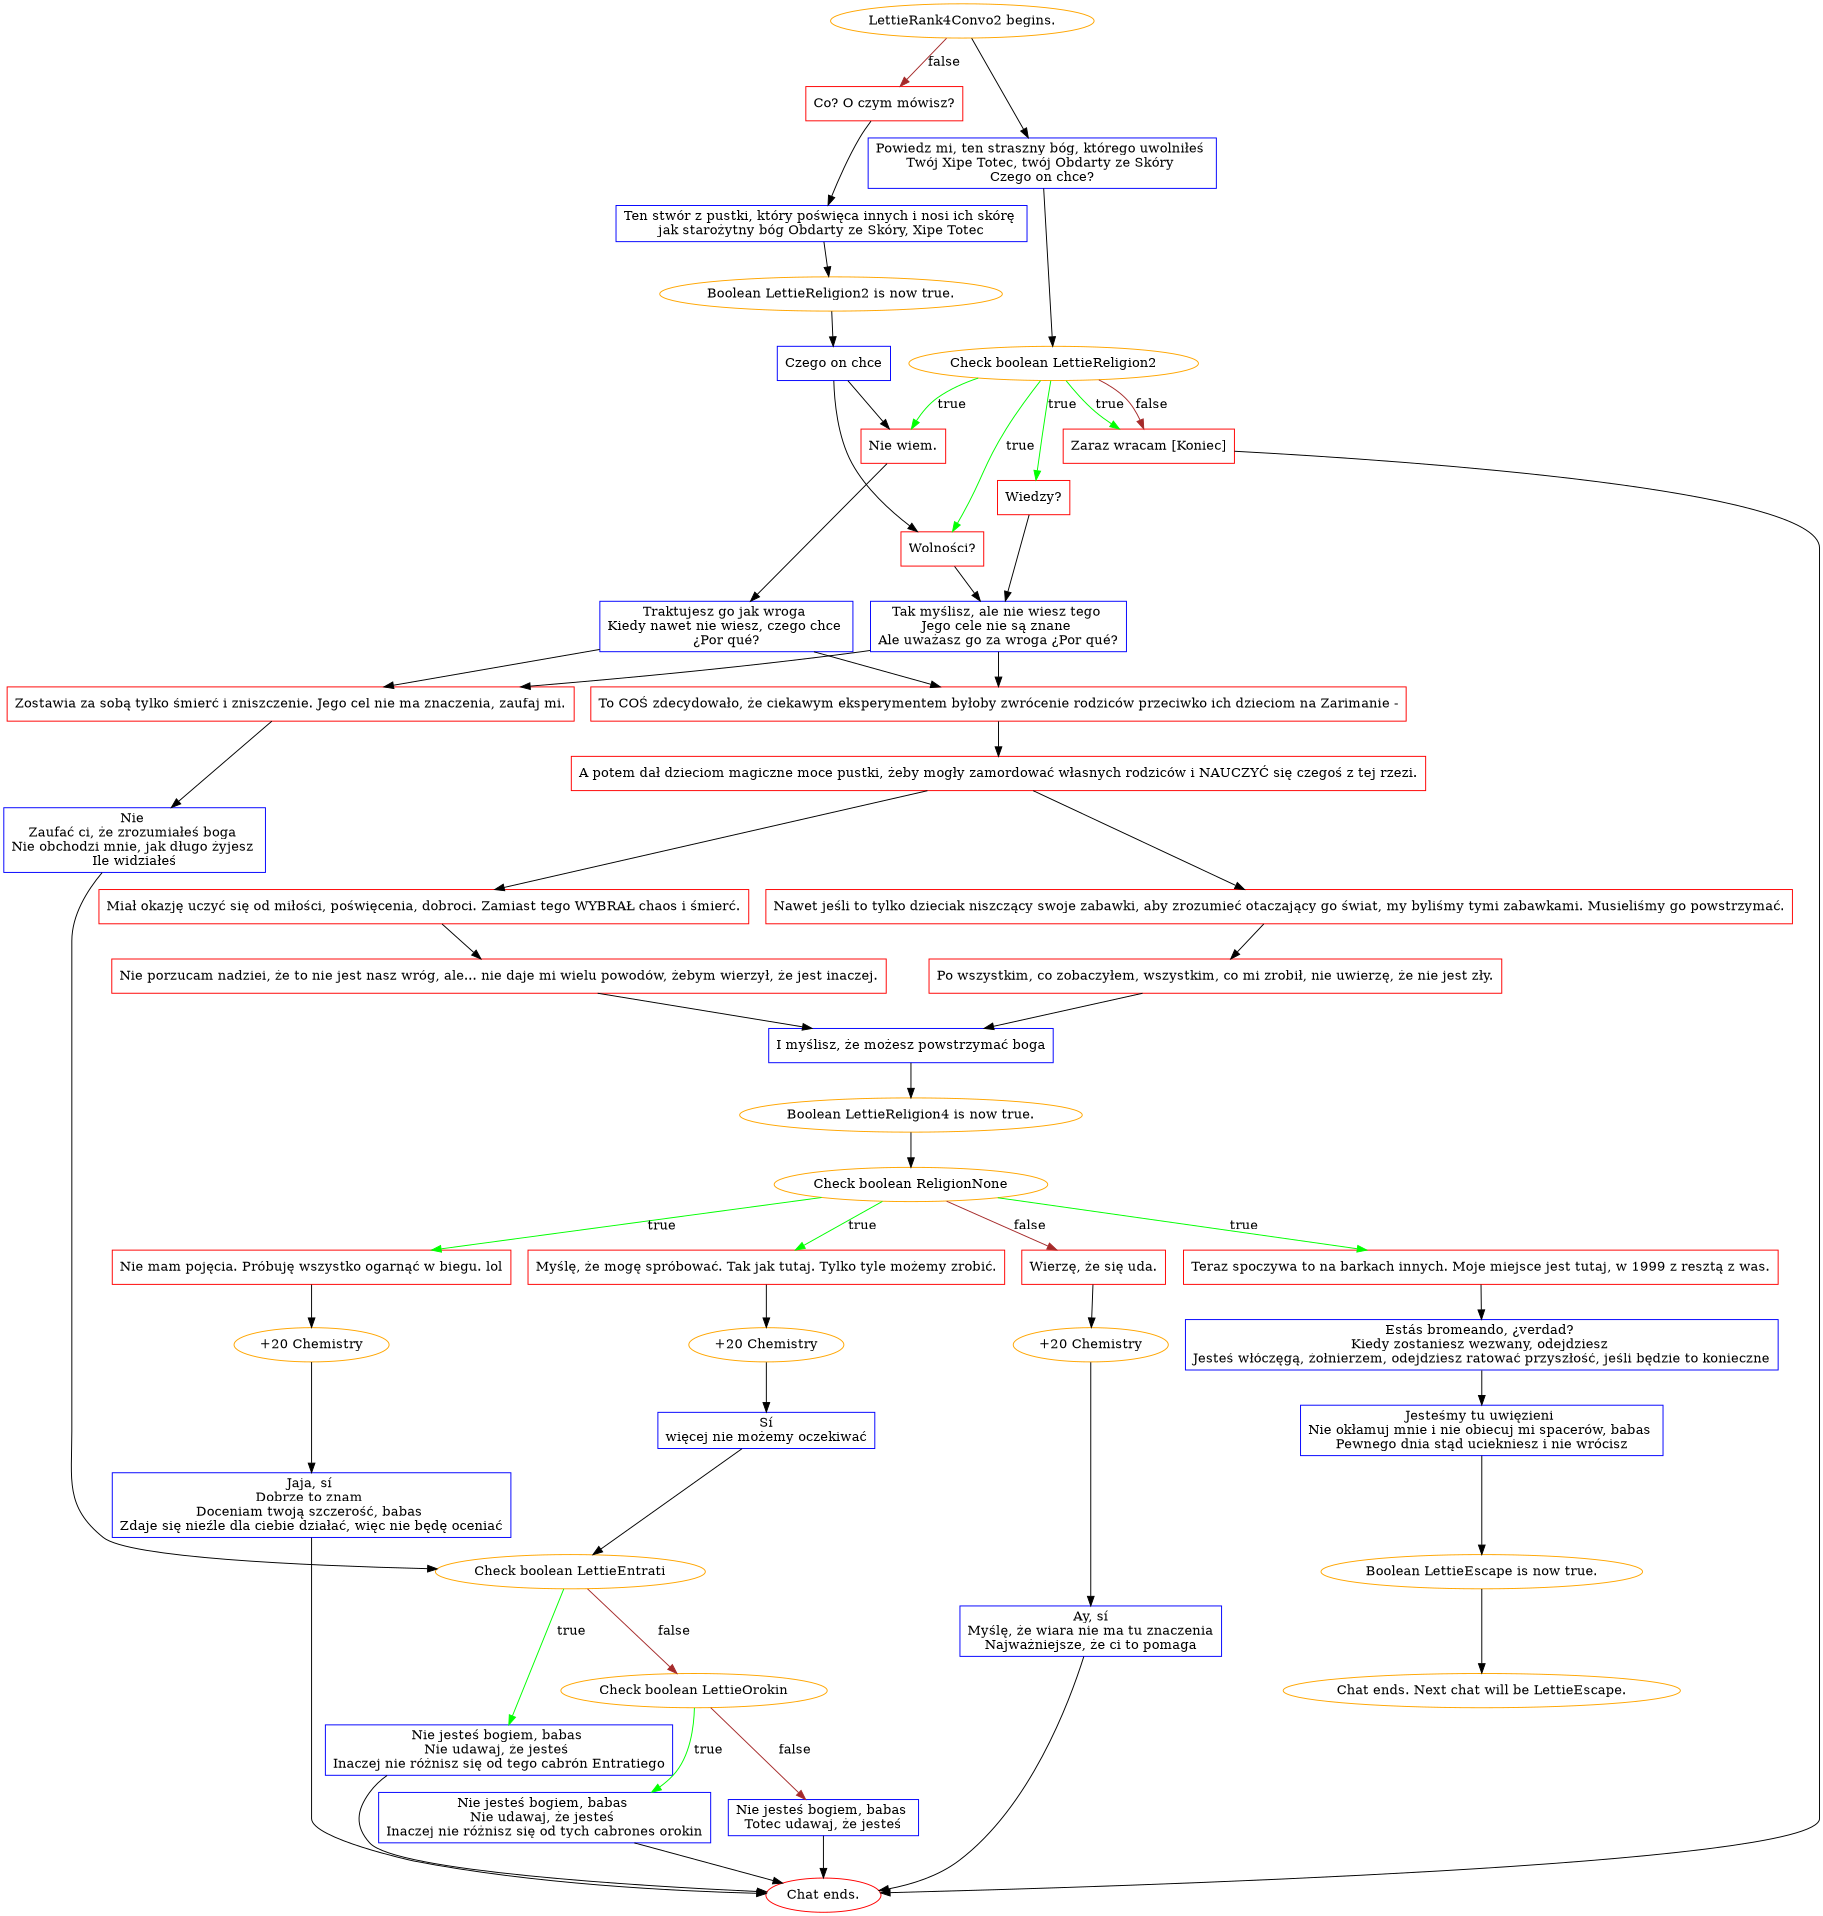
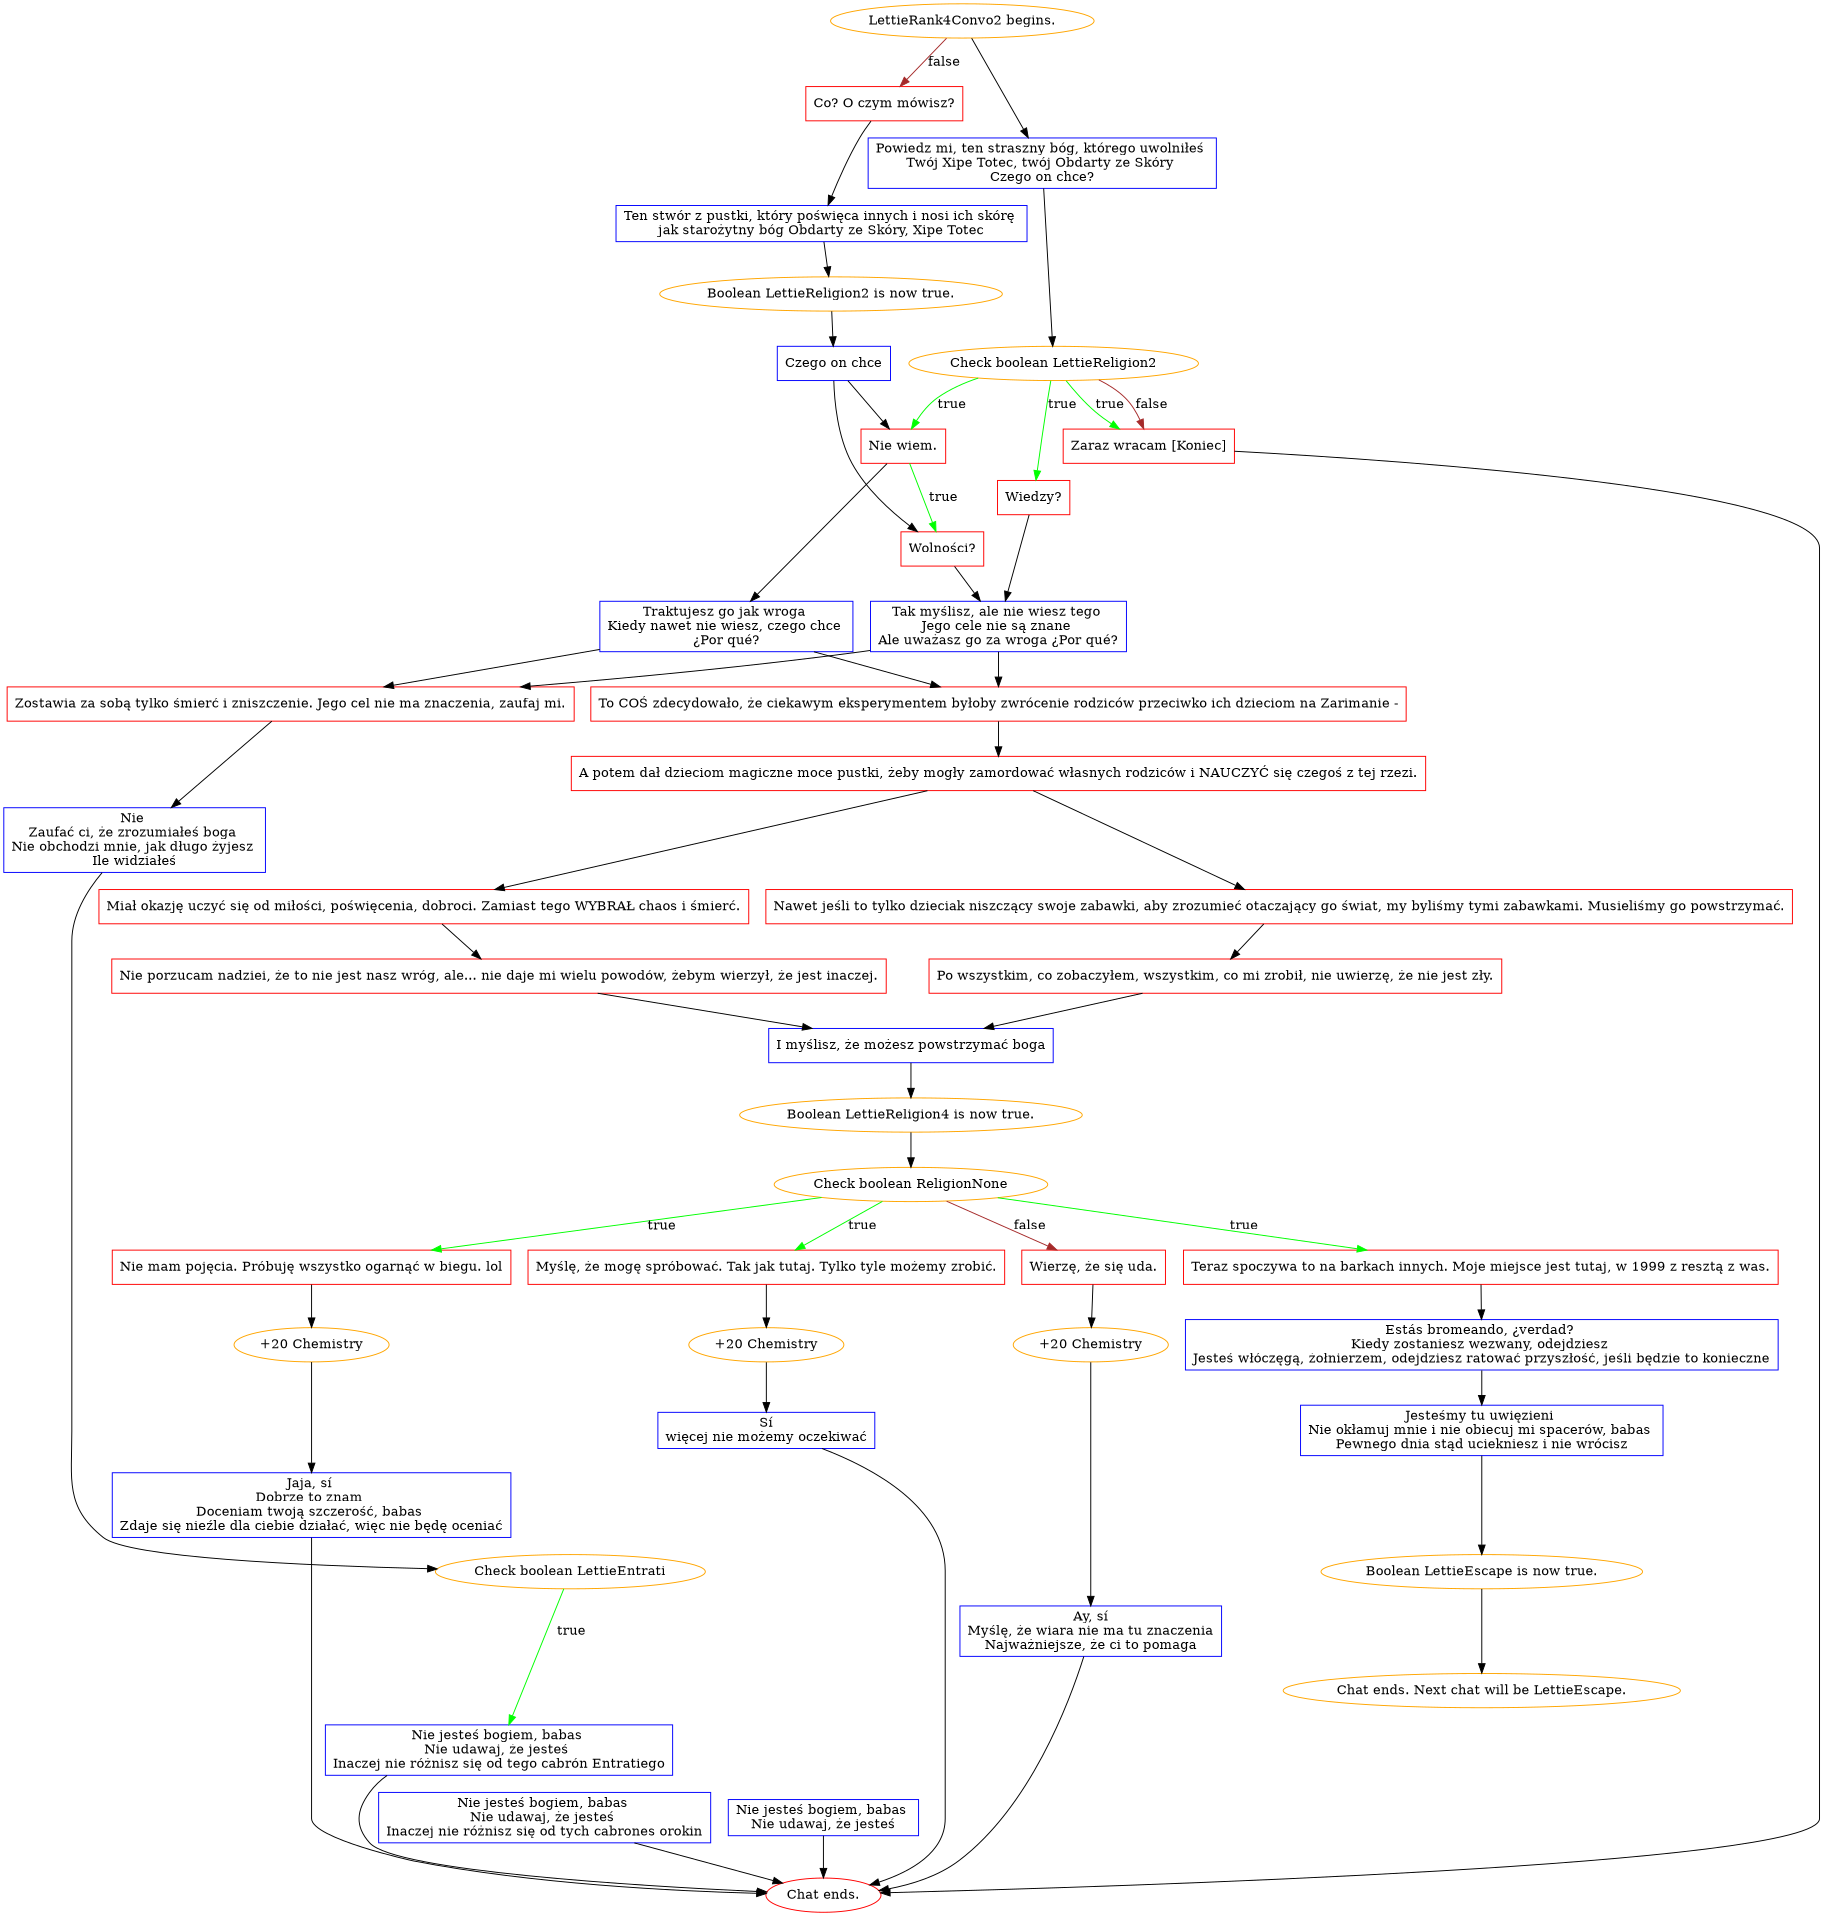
(994, 449) -> (921, 493)
(671, 1499) -> (945, 1652)
(694, 1691) -> none
(823, 1818) -> (823, 1818)
